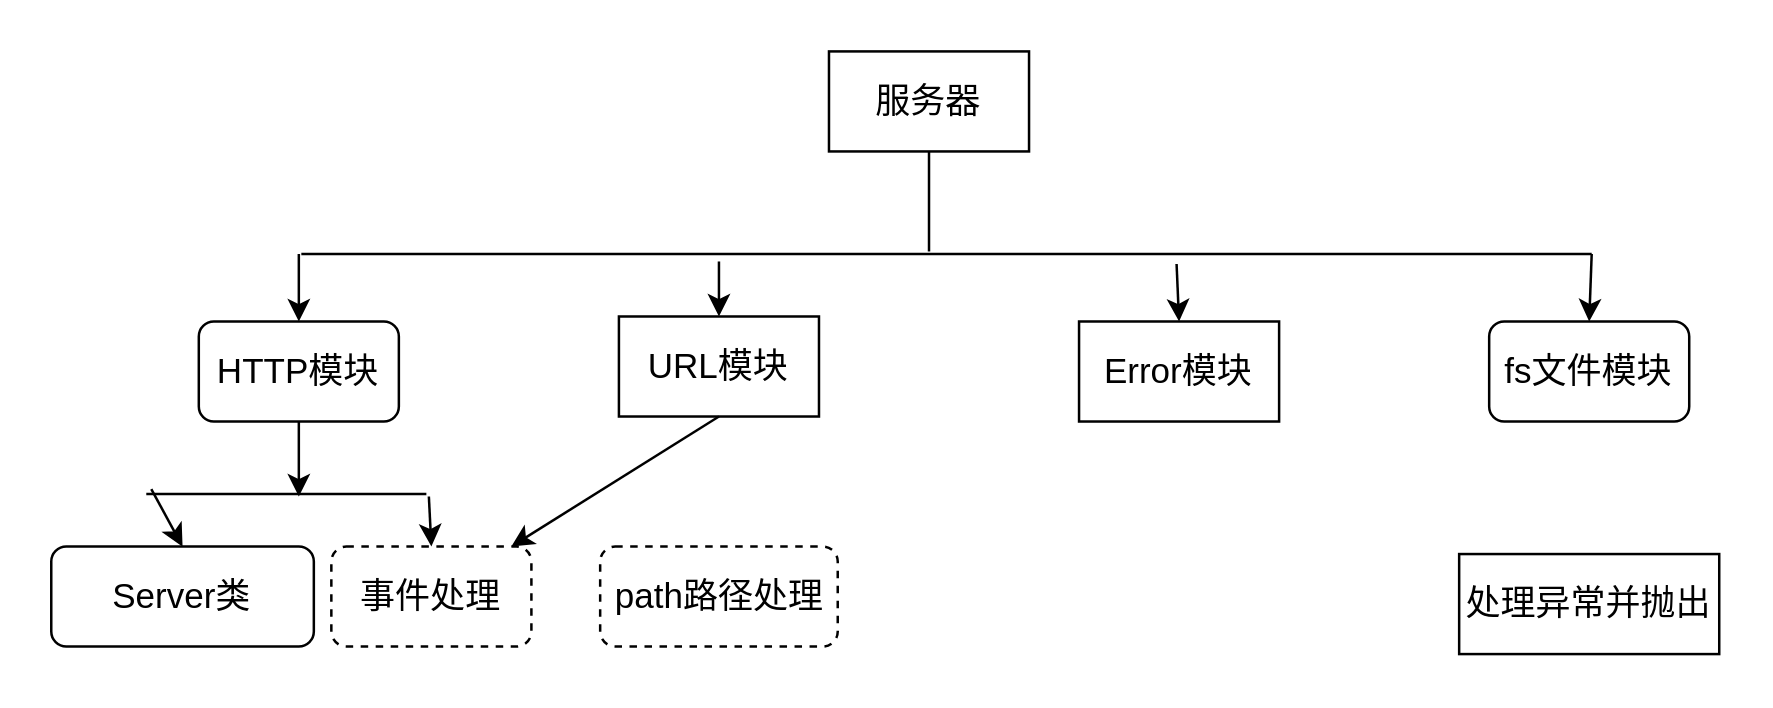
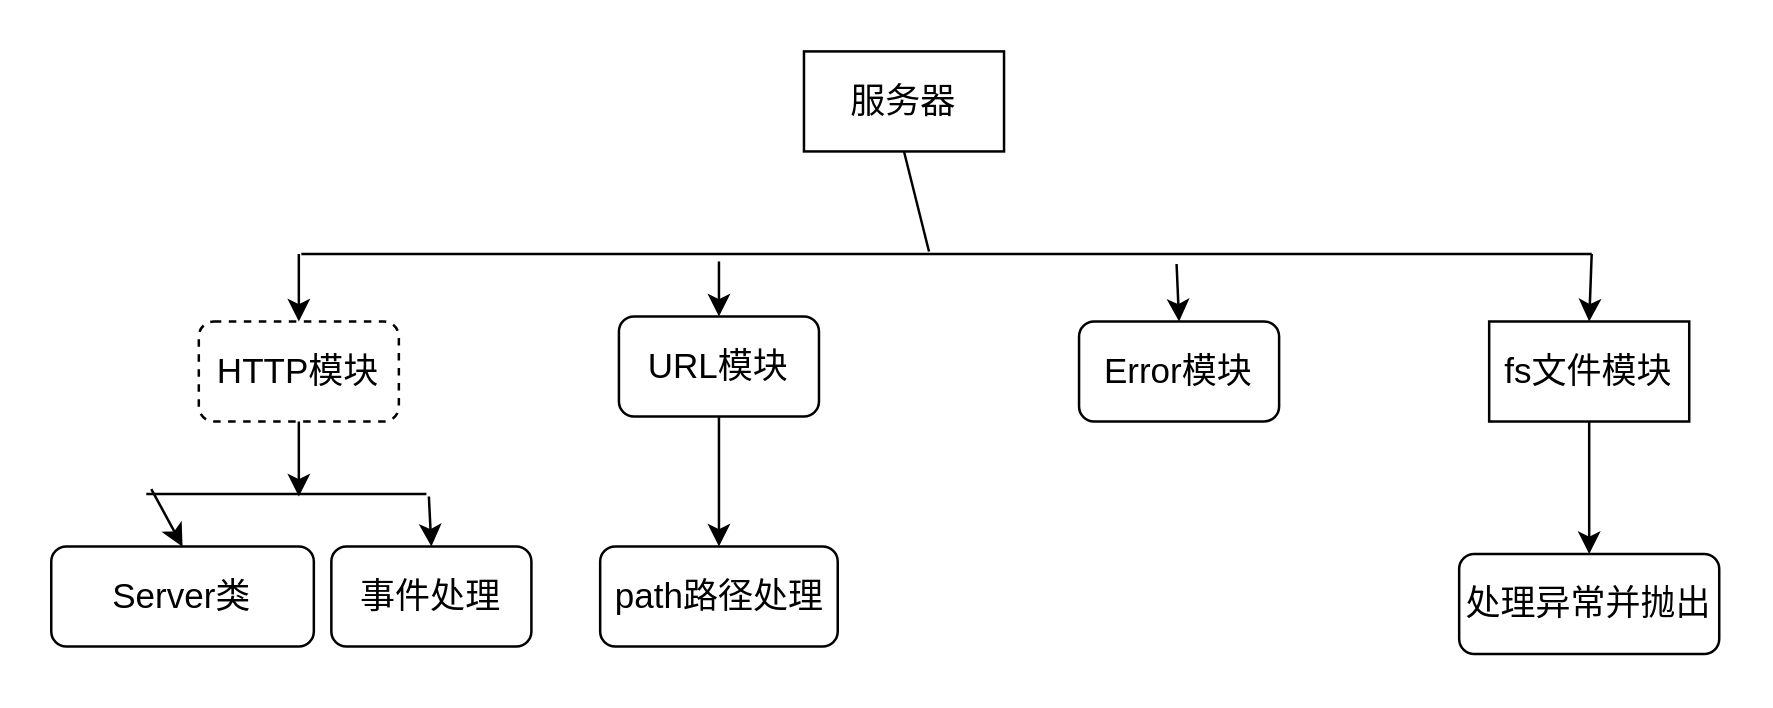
(929, 101) -> (904, 101)
(719, 366) -> (719, 366)
(299, 371) -> (299, 371)
(1179, 371) -> (1179, 371)
(1589, 371) -> (1589, 371)
(622, 477) -> (719, 473)
none -> (1589, 480)
(431, 596) -> (431, 596)
(719, 596) -> (719, 596)
(1589, 604) -> (1589, 604)
